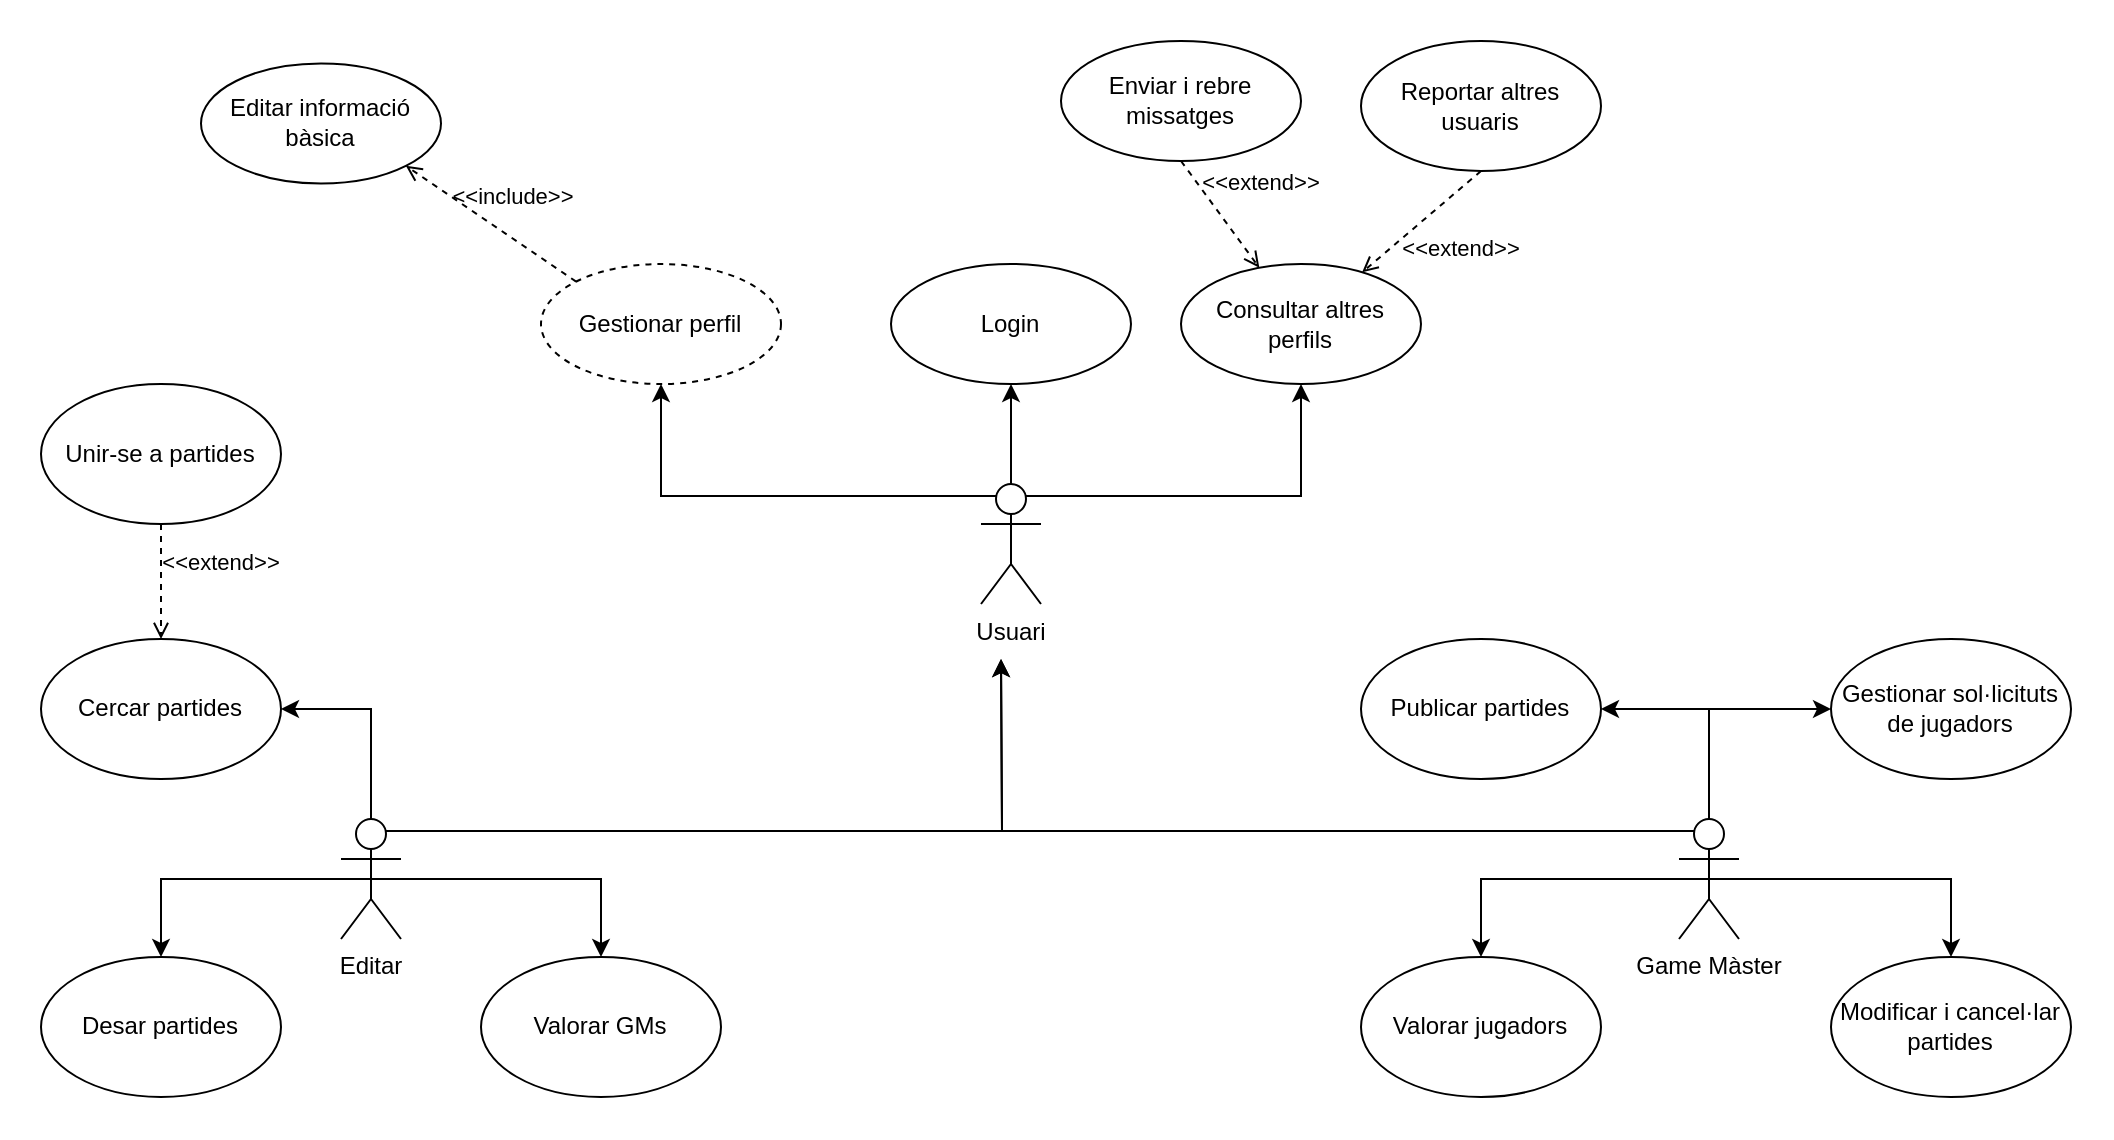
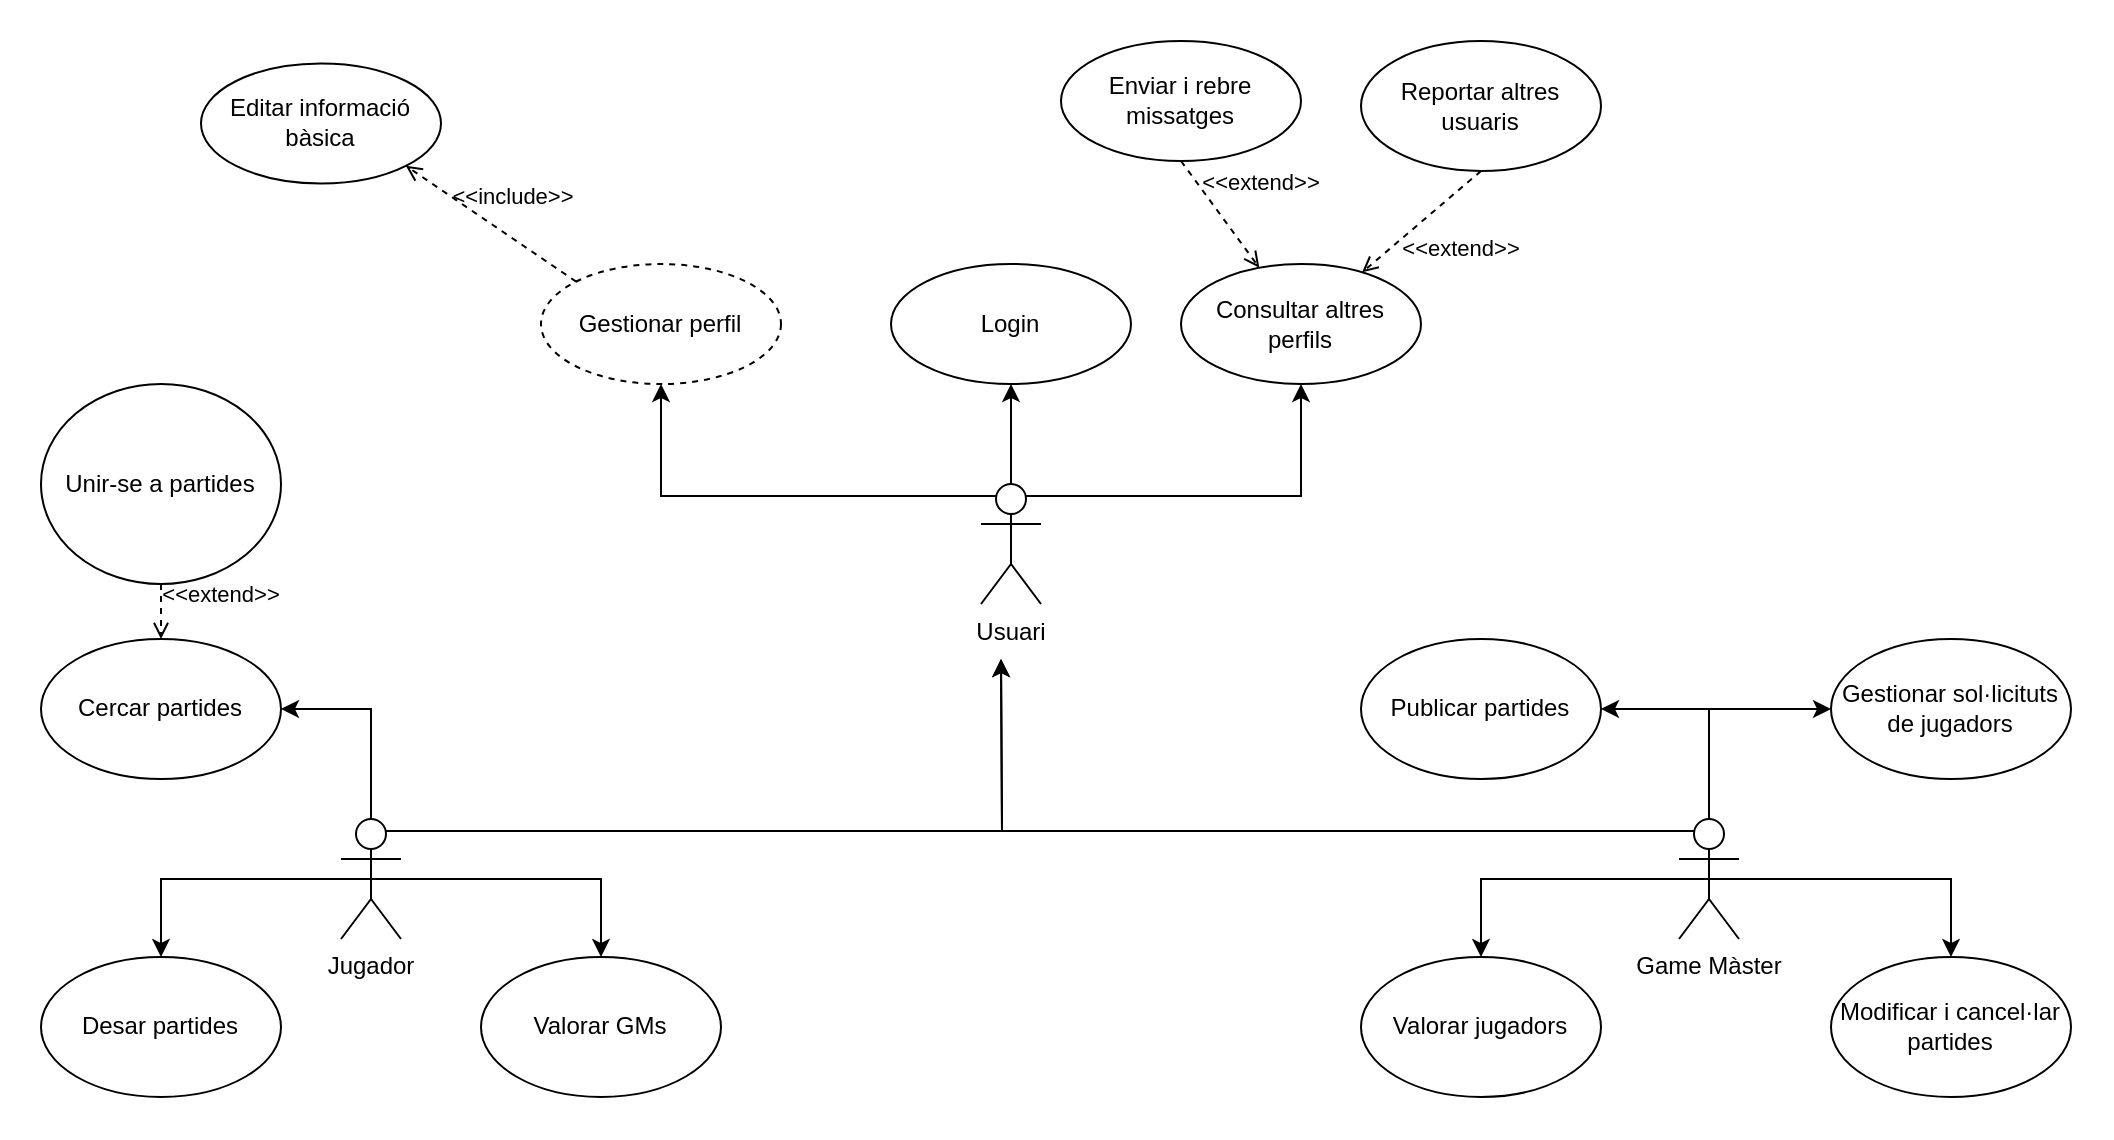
(161, 454) -> (161, 484)
(372, 967) -> (372, 967)
